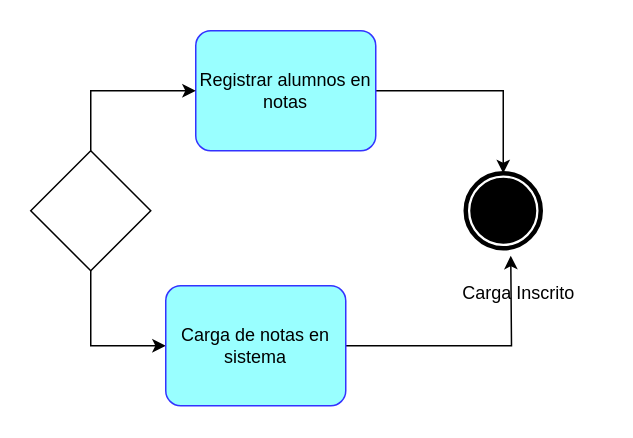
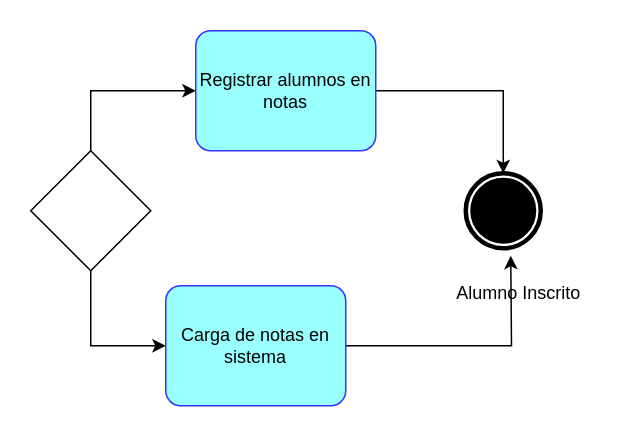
(519, 293) -> (519, 293)
